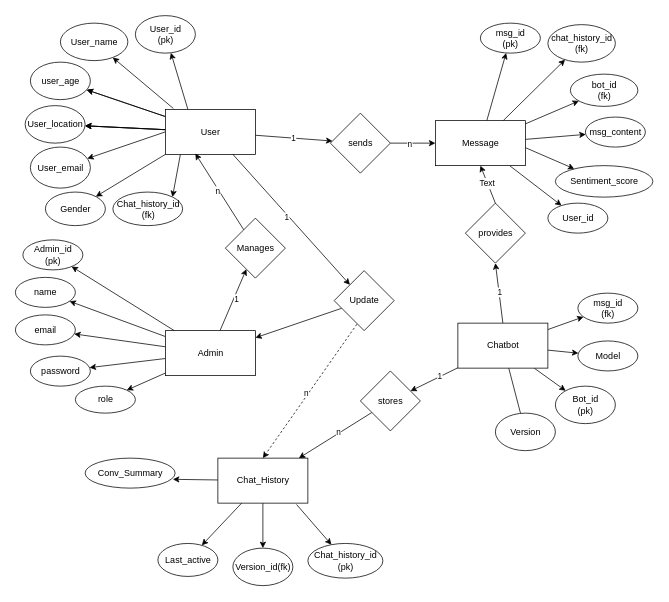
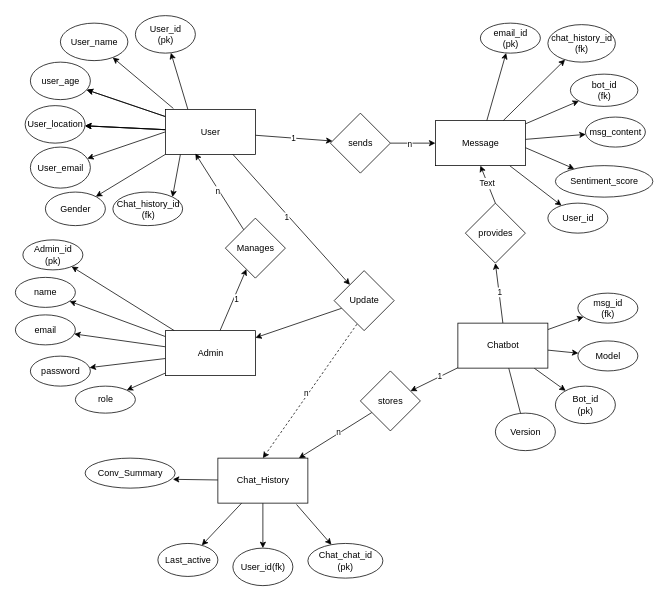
(511, 38) -> (511, 38)
(346, 561) -> (346, 561)
(263, 567) -> (263, 567)
